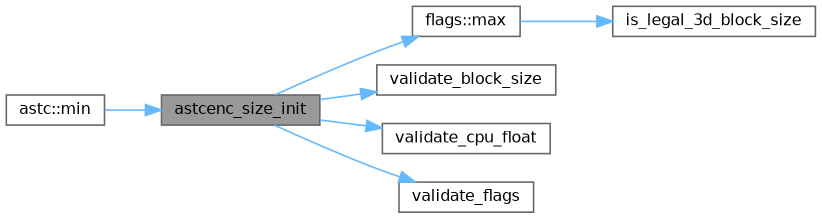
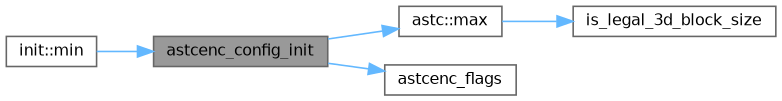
(466, 21) -> (450, 21)
(466, 80) -> none
(55, 110) -> (51, 51)
(241, 110) -> (241, 51)
(466, 139) -> none
(466, 197) -> (450, 80)
